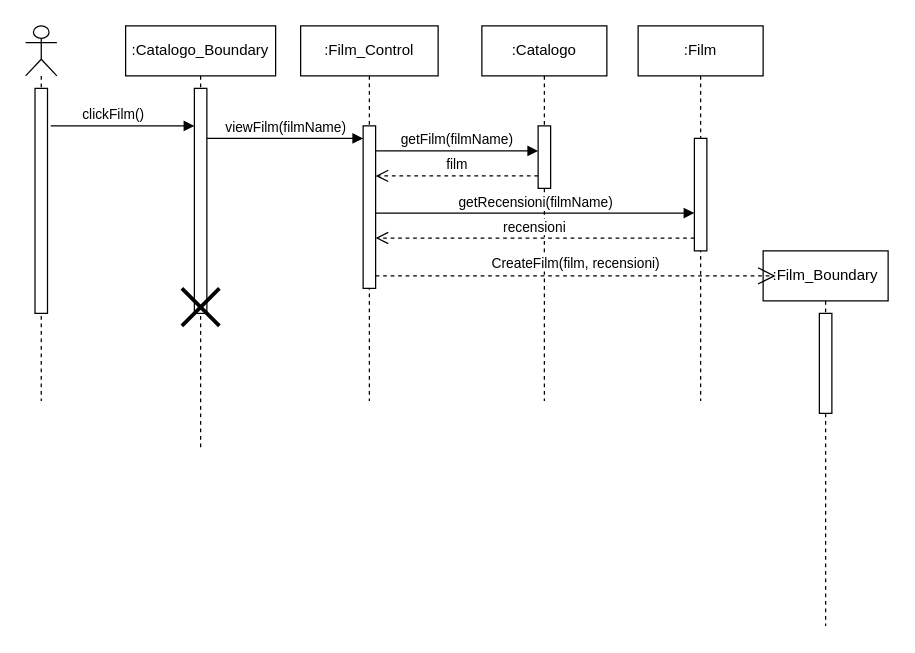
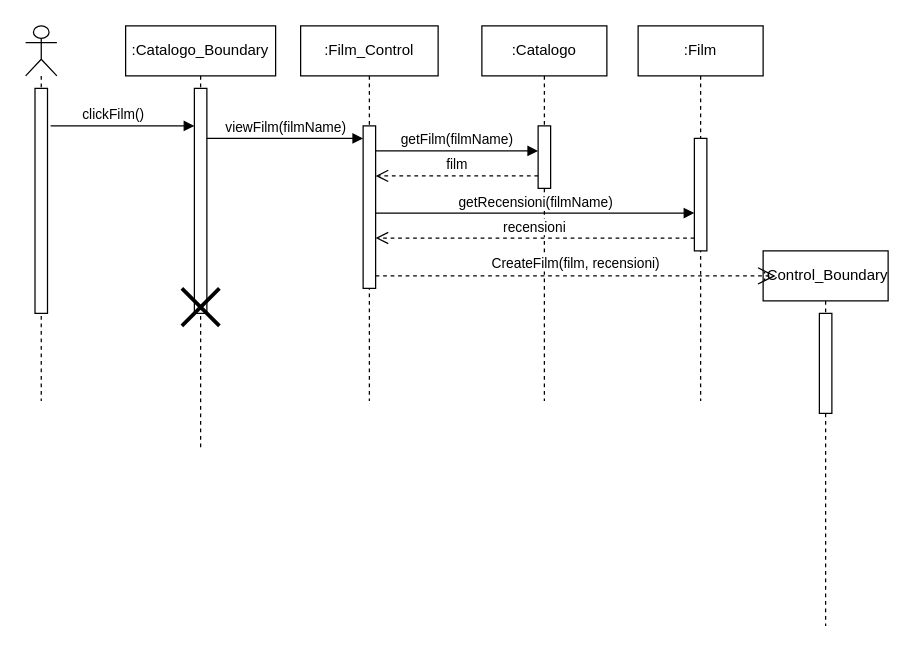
(826, 276) -> (826, 276)
